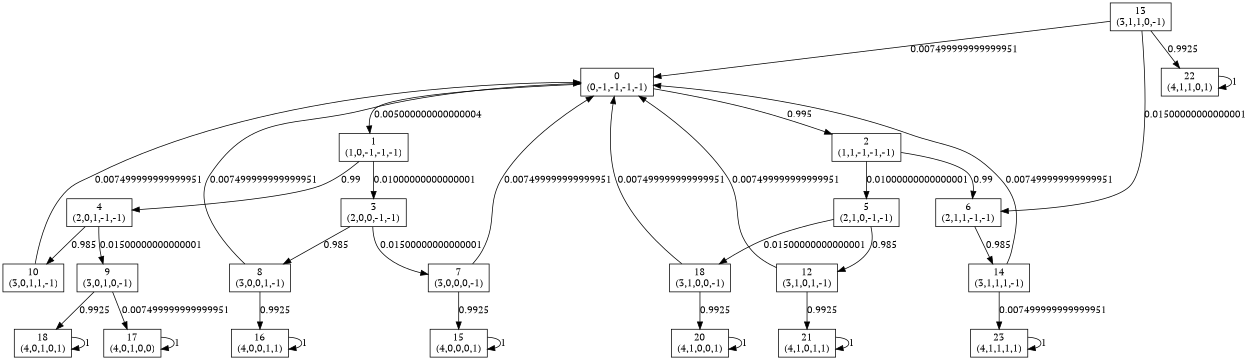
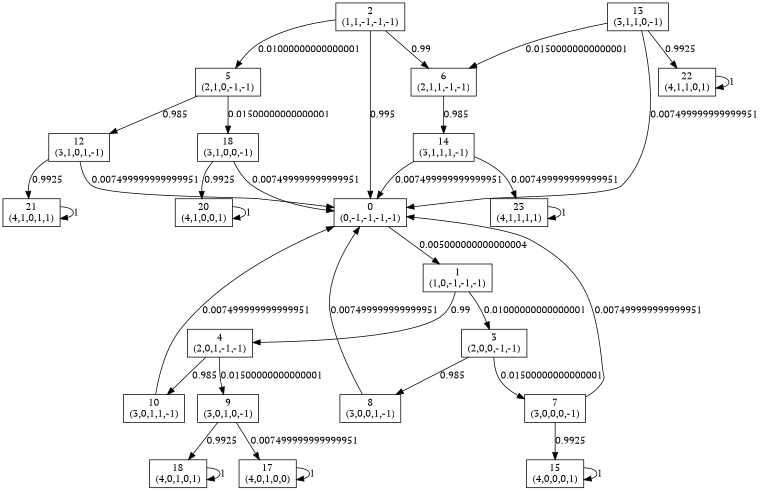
(740, 106) -> (370, 111)
(260, 343) -> none
